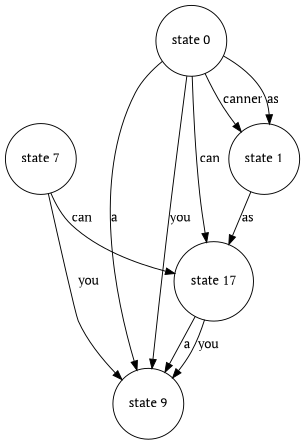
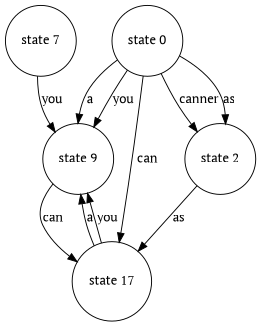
(264, 159) -> (220, 159)
(99, 245) -> (42, 223)
